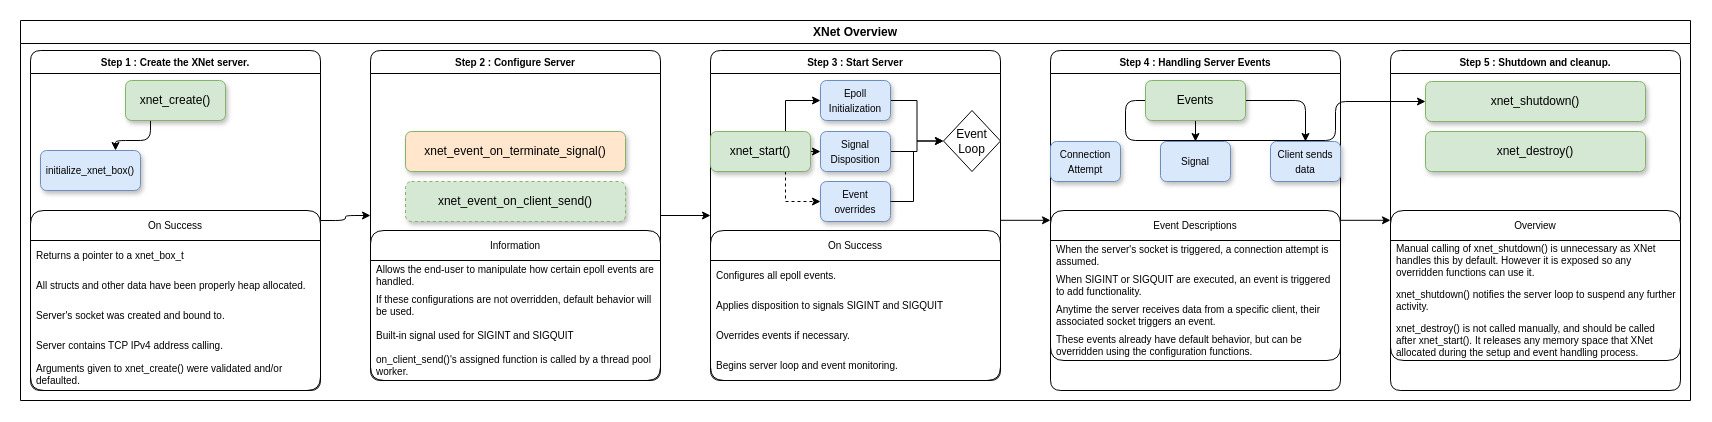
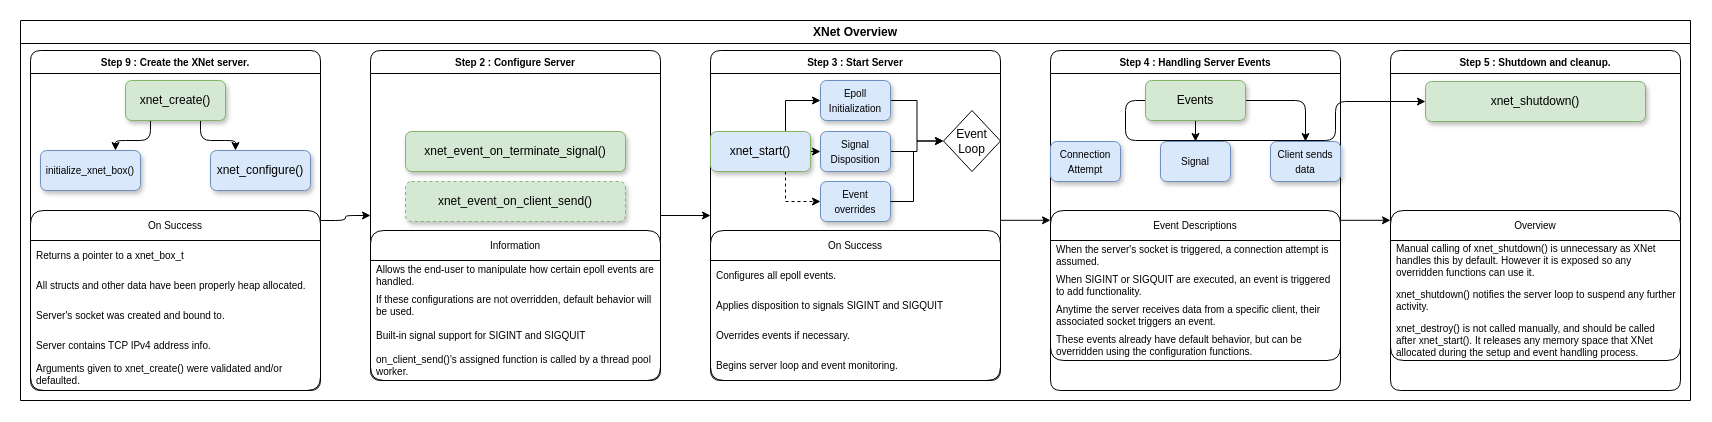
(176, 63) -> (176, 63)
none -> (214, 141)
(516, 152) -> (516, 152)
(761, 152) -> (761, 152)
(1536, 152) -> none
none -> (261, 171)
(483, 336) -> (491, 336)
(138, 346) -> (133, 346)
